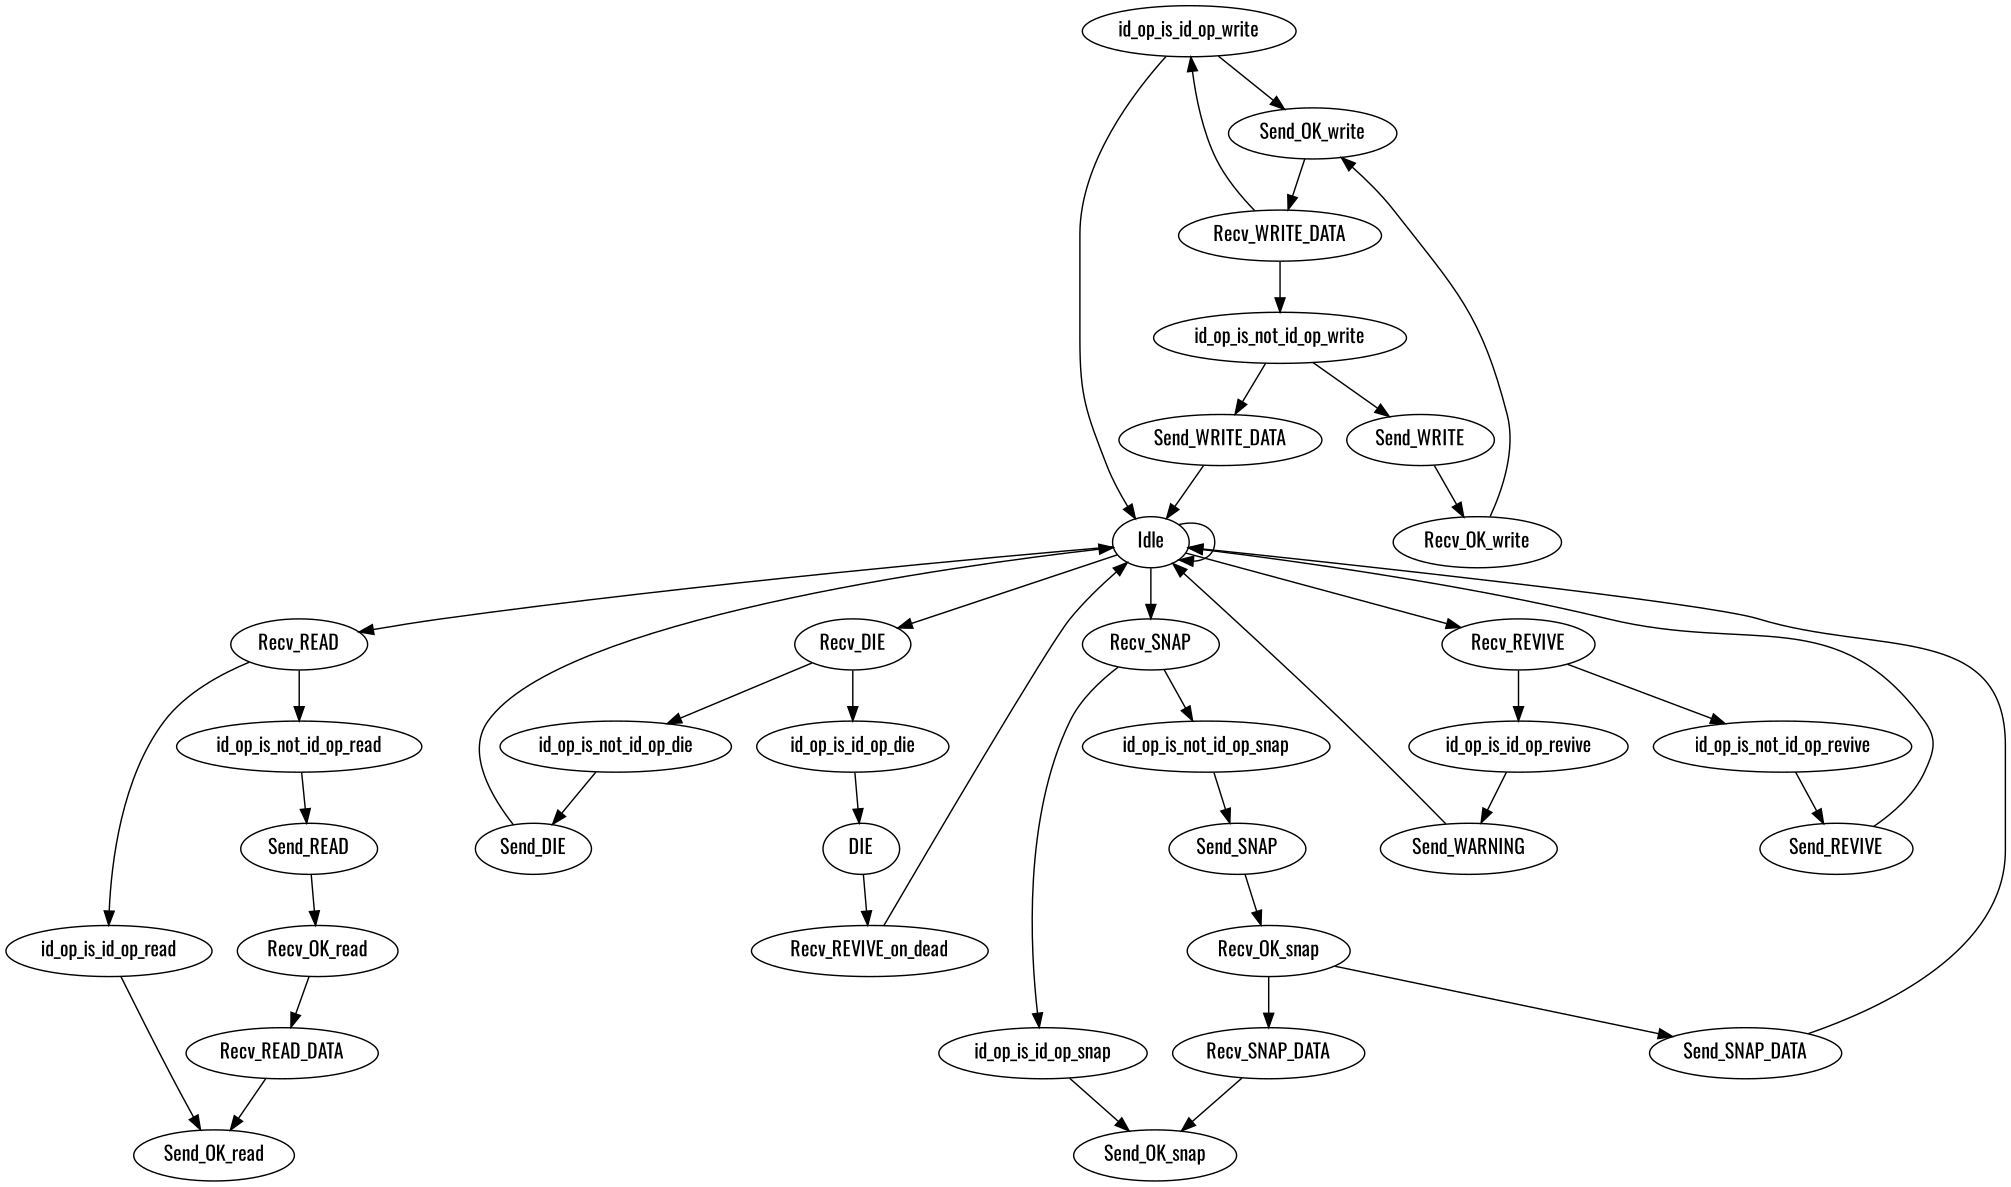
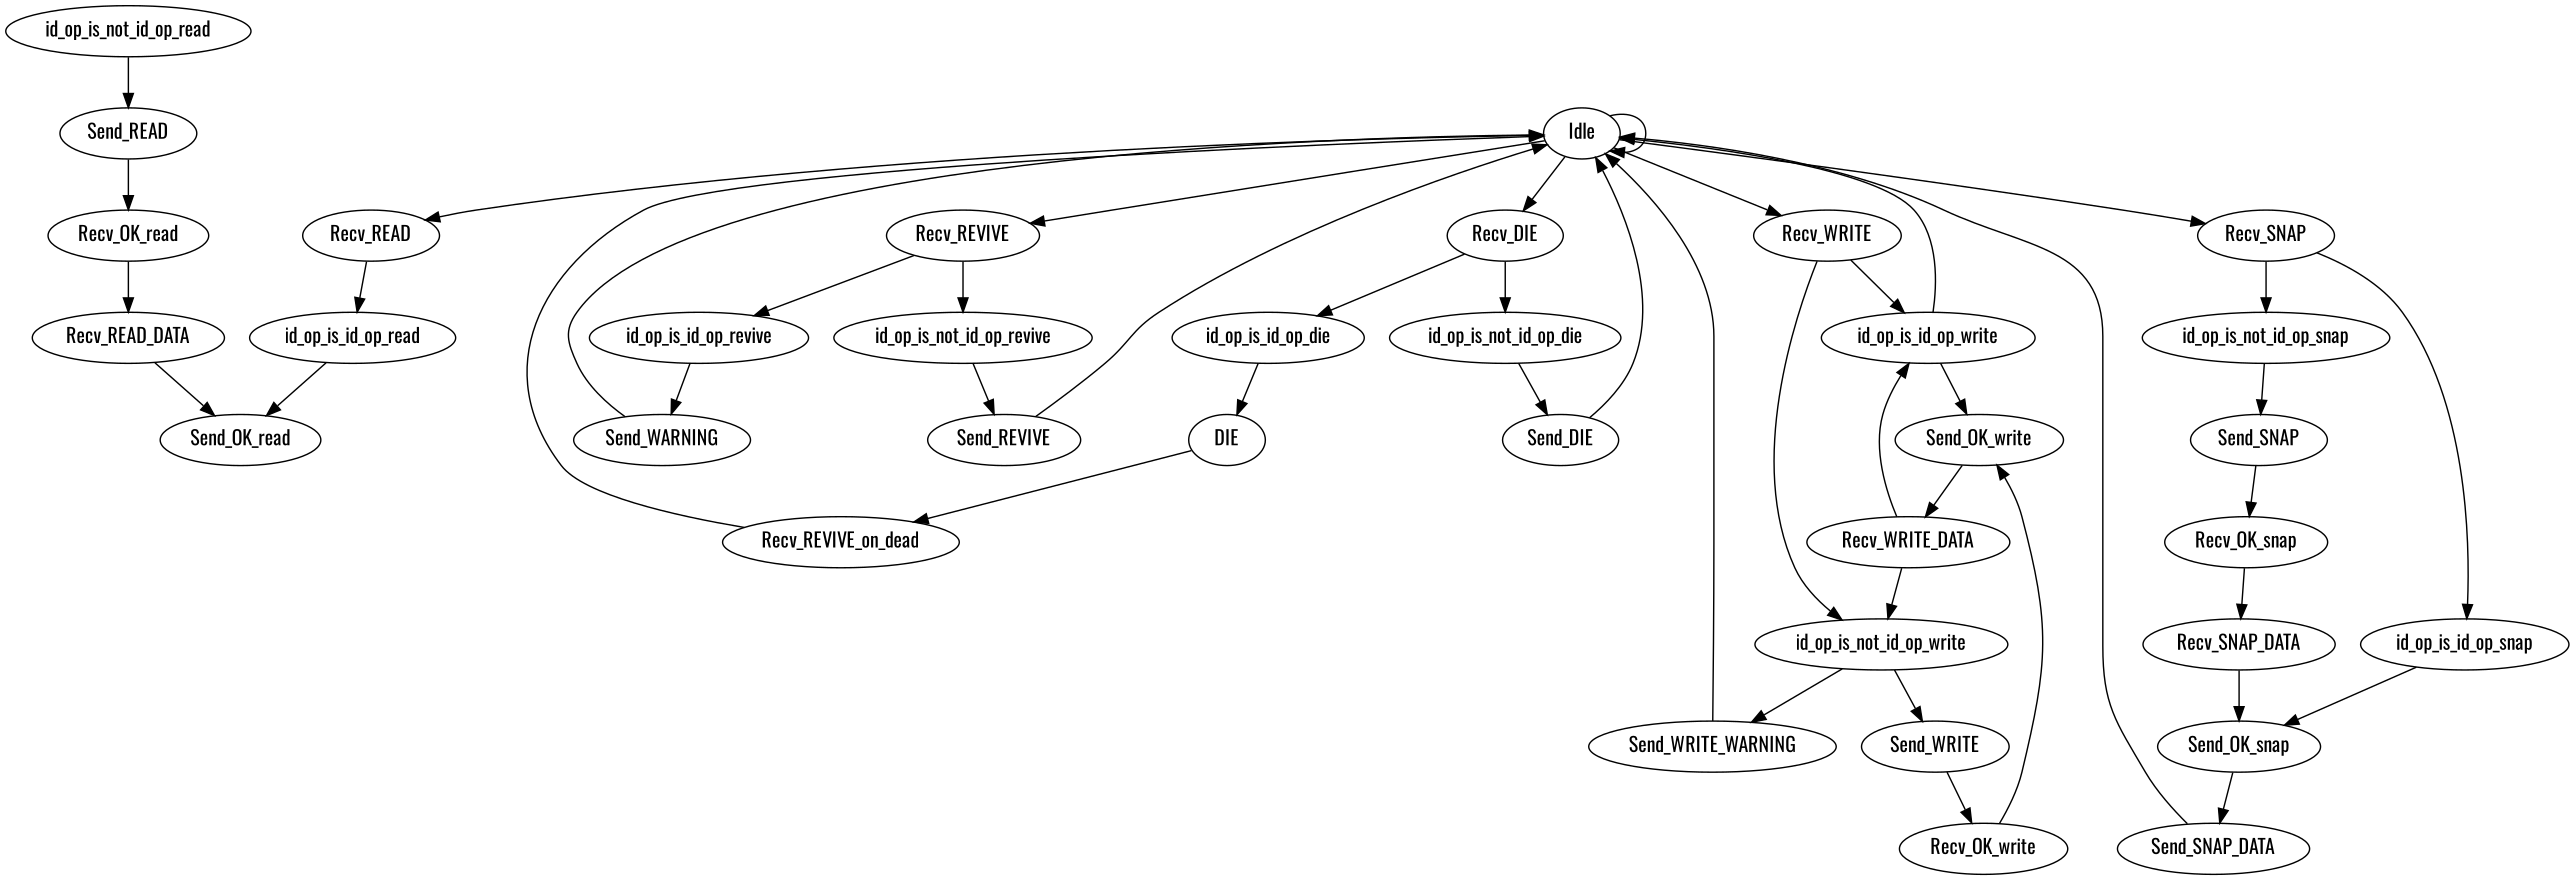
none -> (1827, 236)
(1220, 440) -> (1712, 747)
(299, 689) -> none
(1497, 1000) -> (2228, 791)
